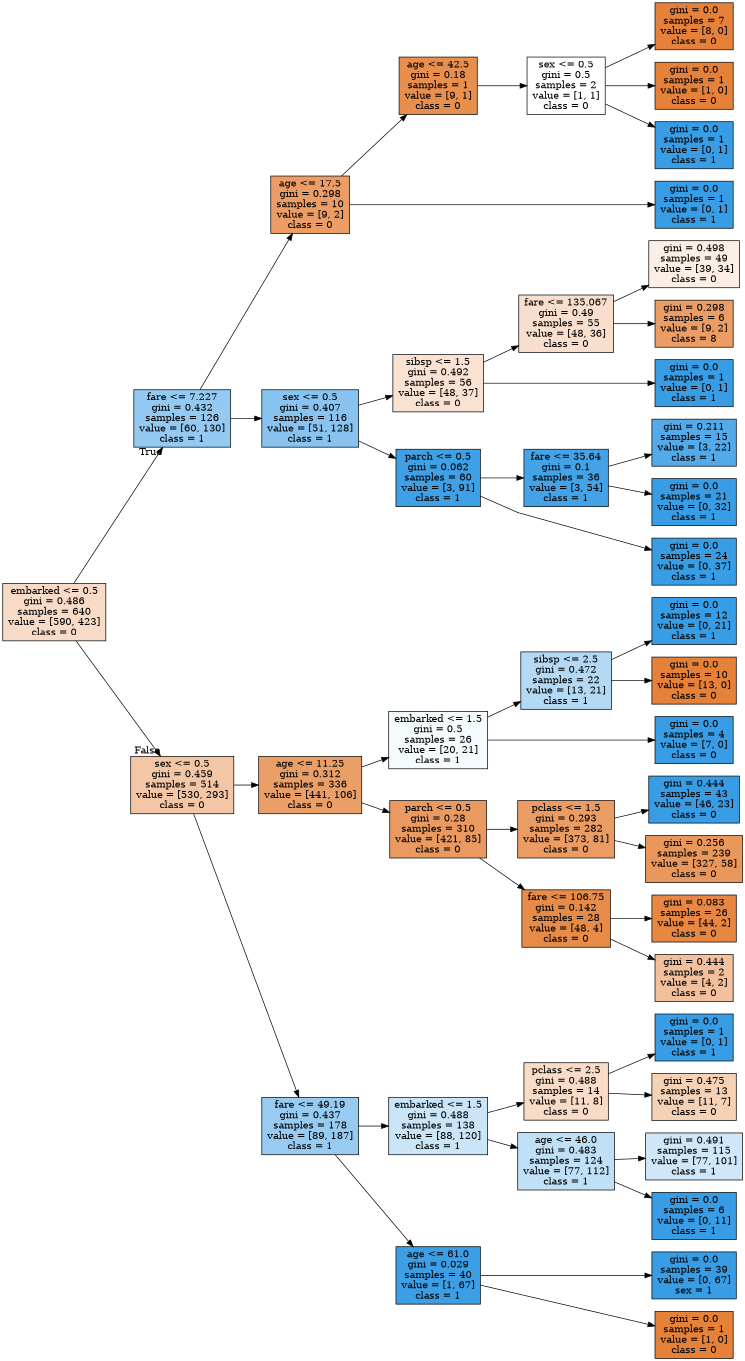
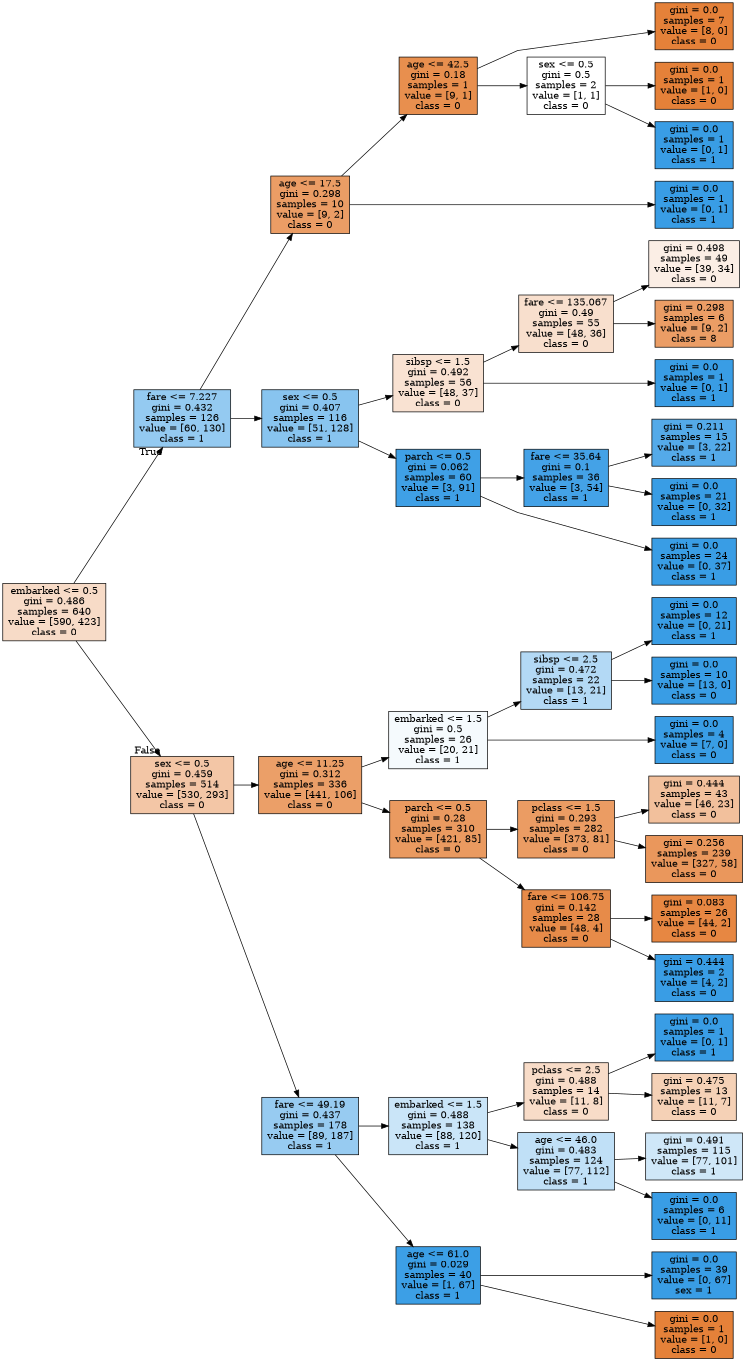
(627, 57) -> (561, 45)
(694, 681) -> (694, 681)
(694, 800) -> (694, 800)
(694, 978) -> (694, 978)
